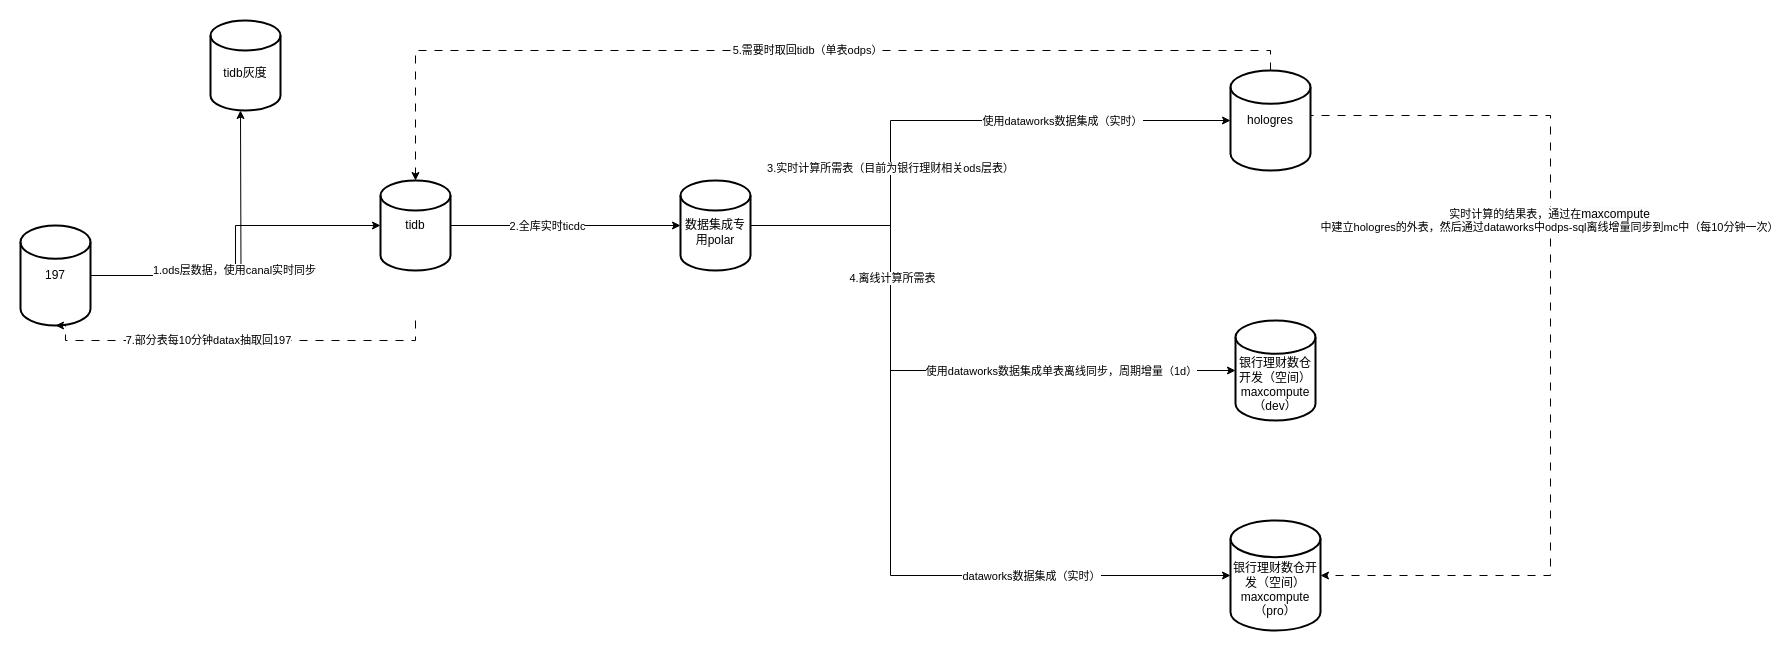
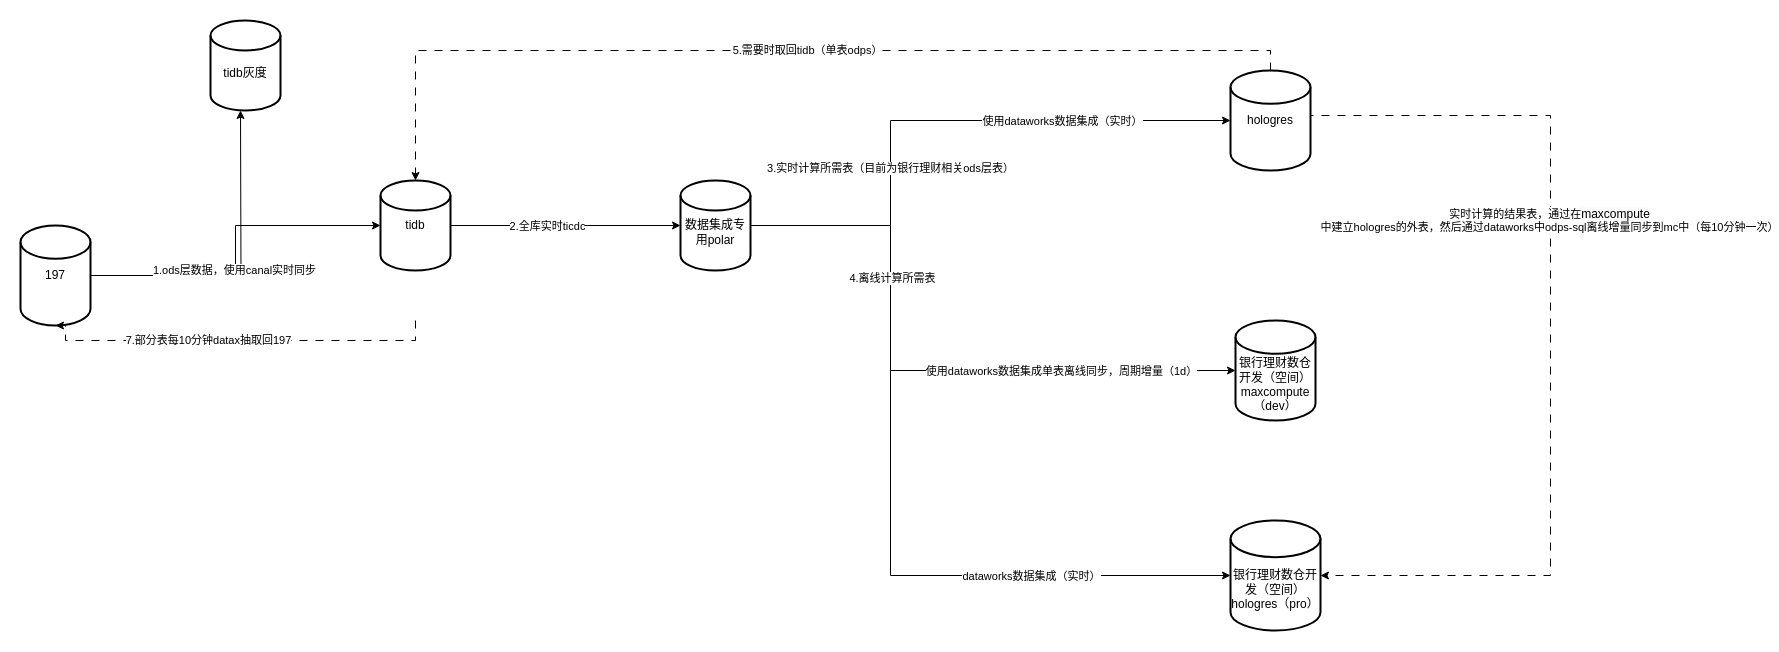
(1276, 576) -> (1276, 576)
